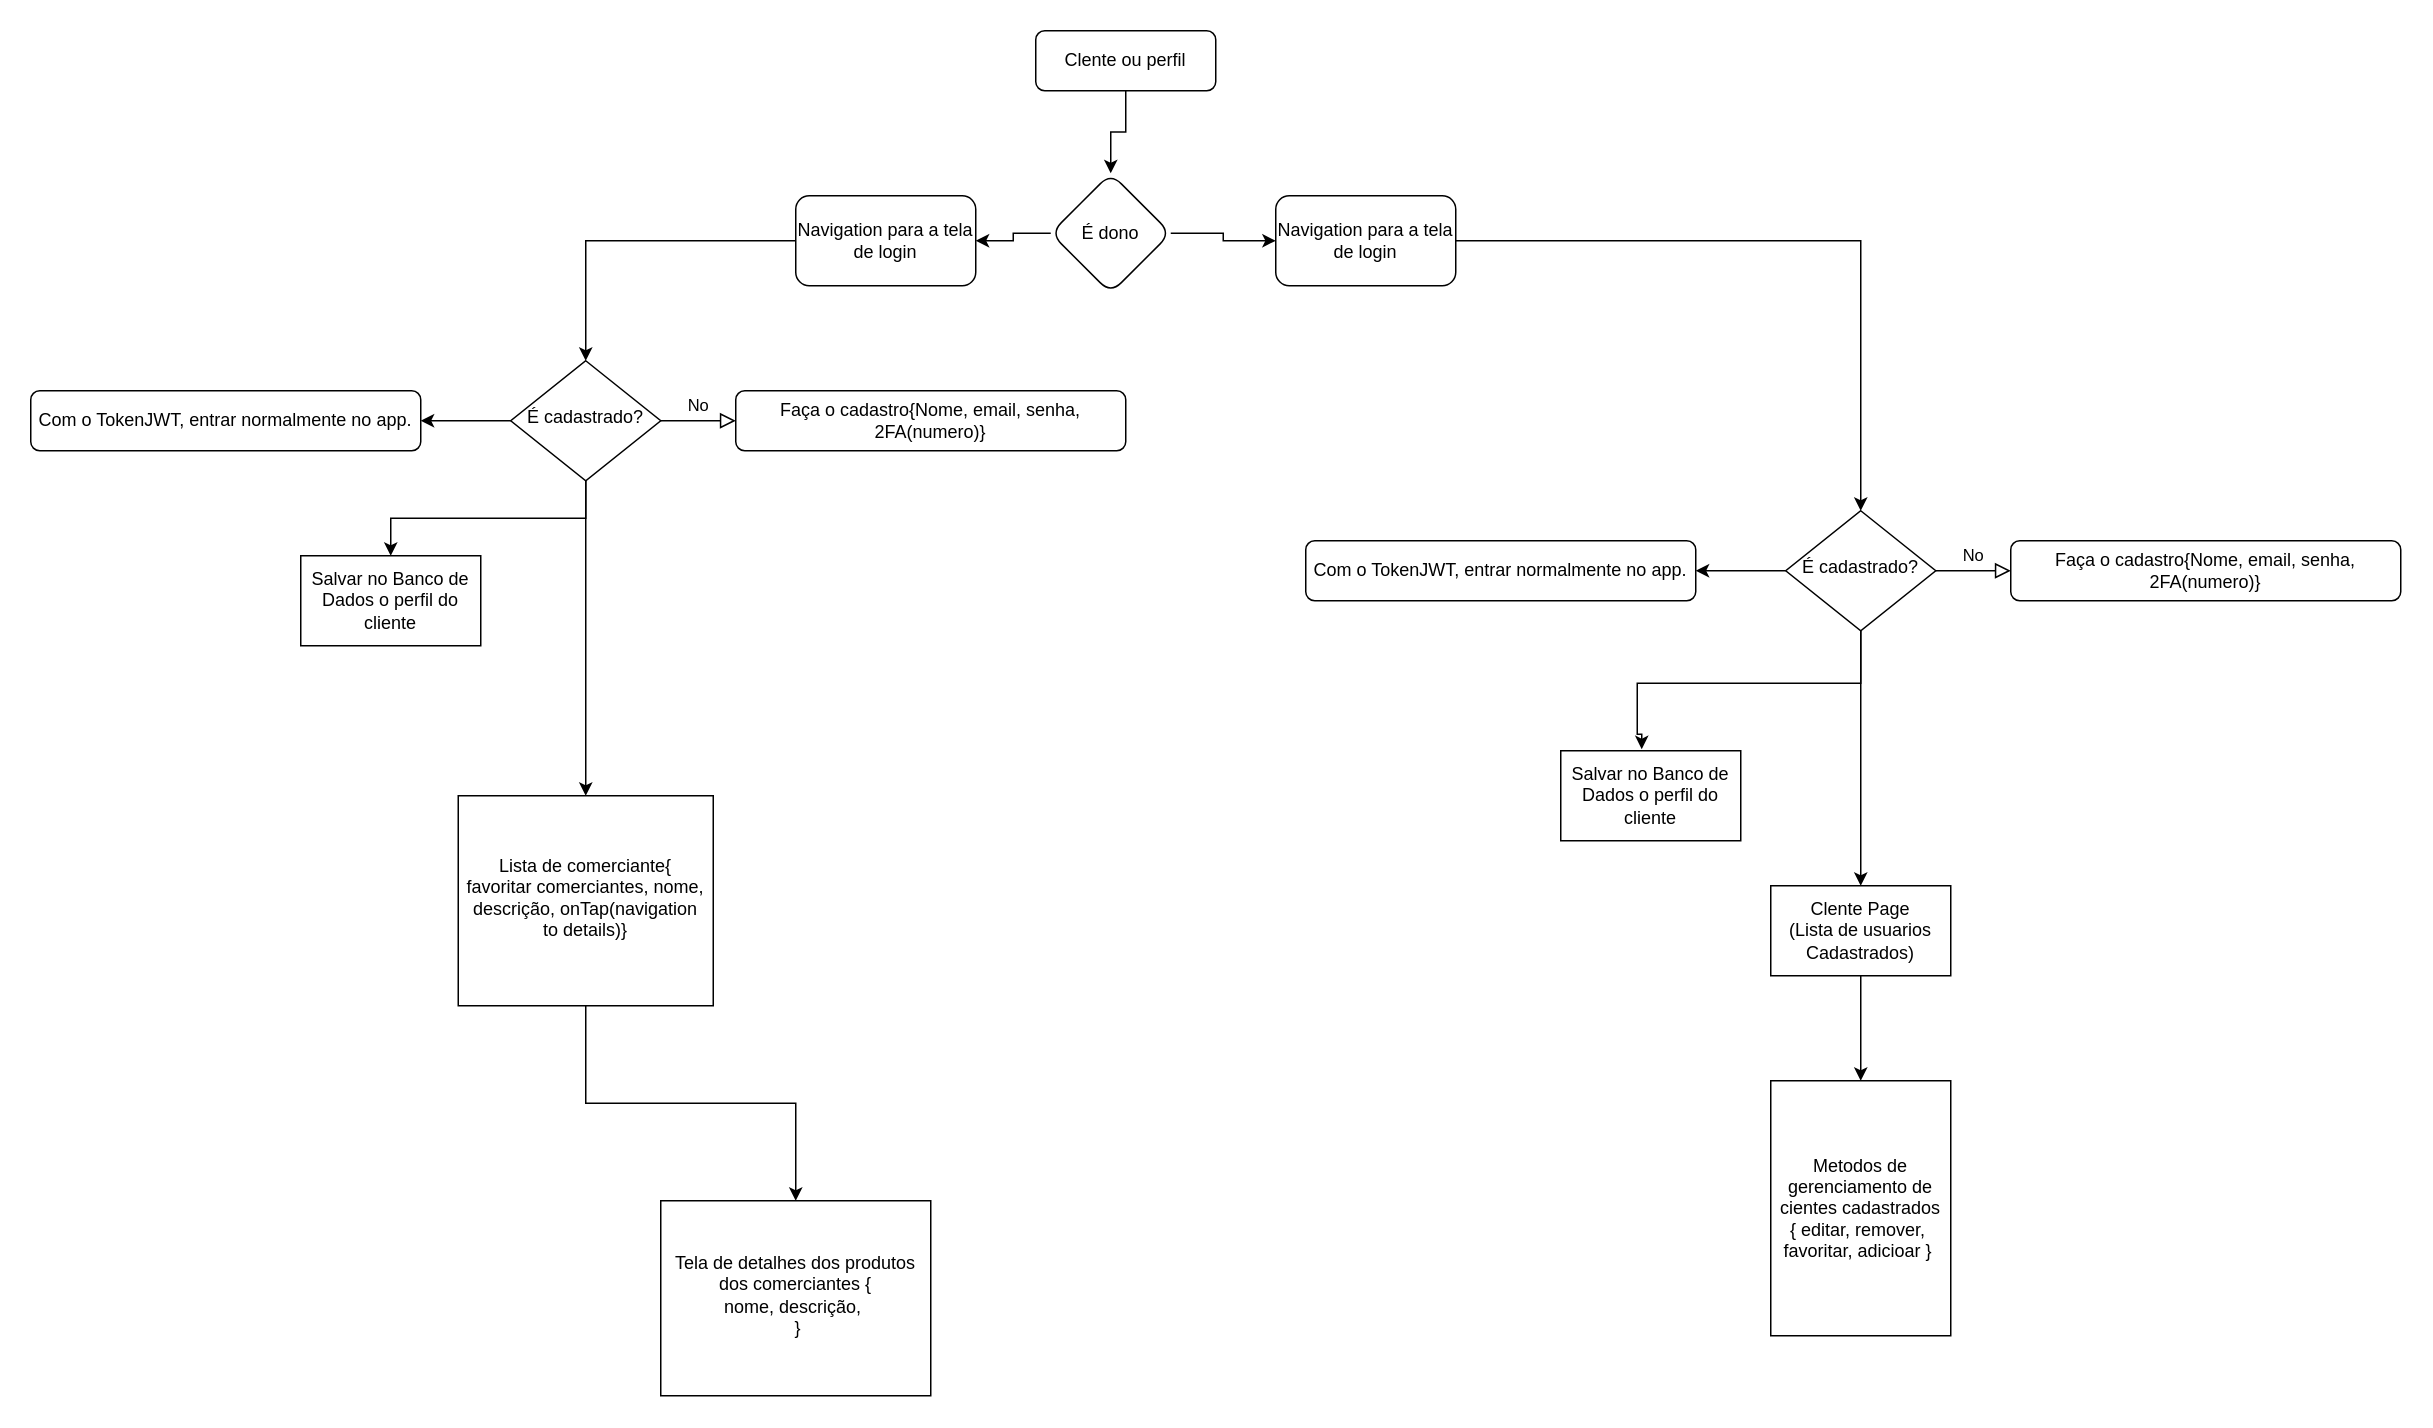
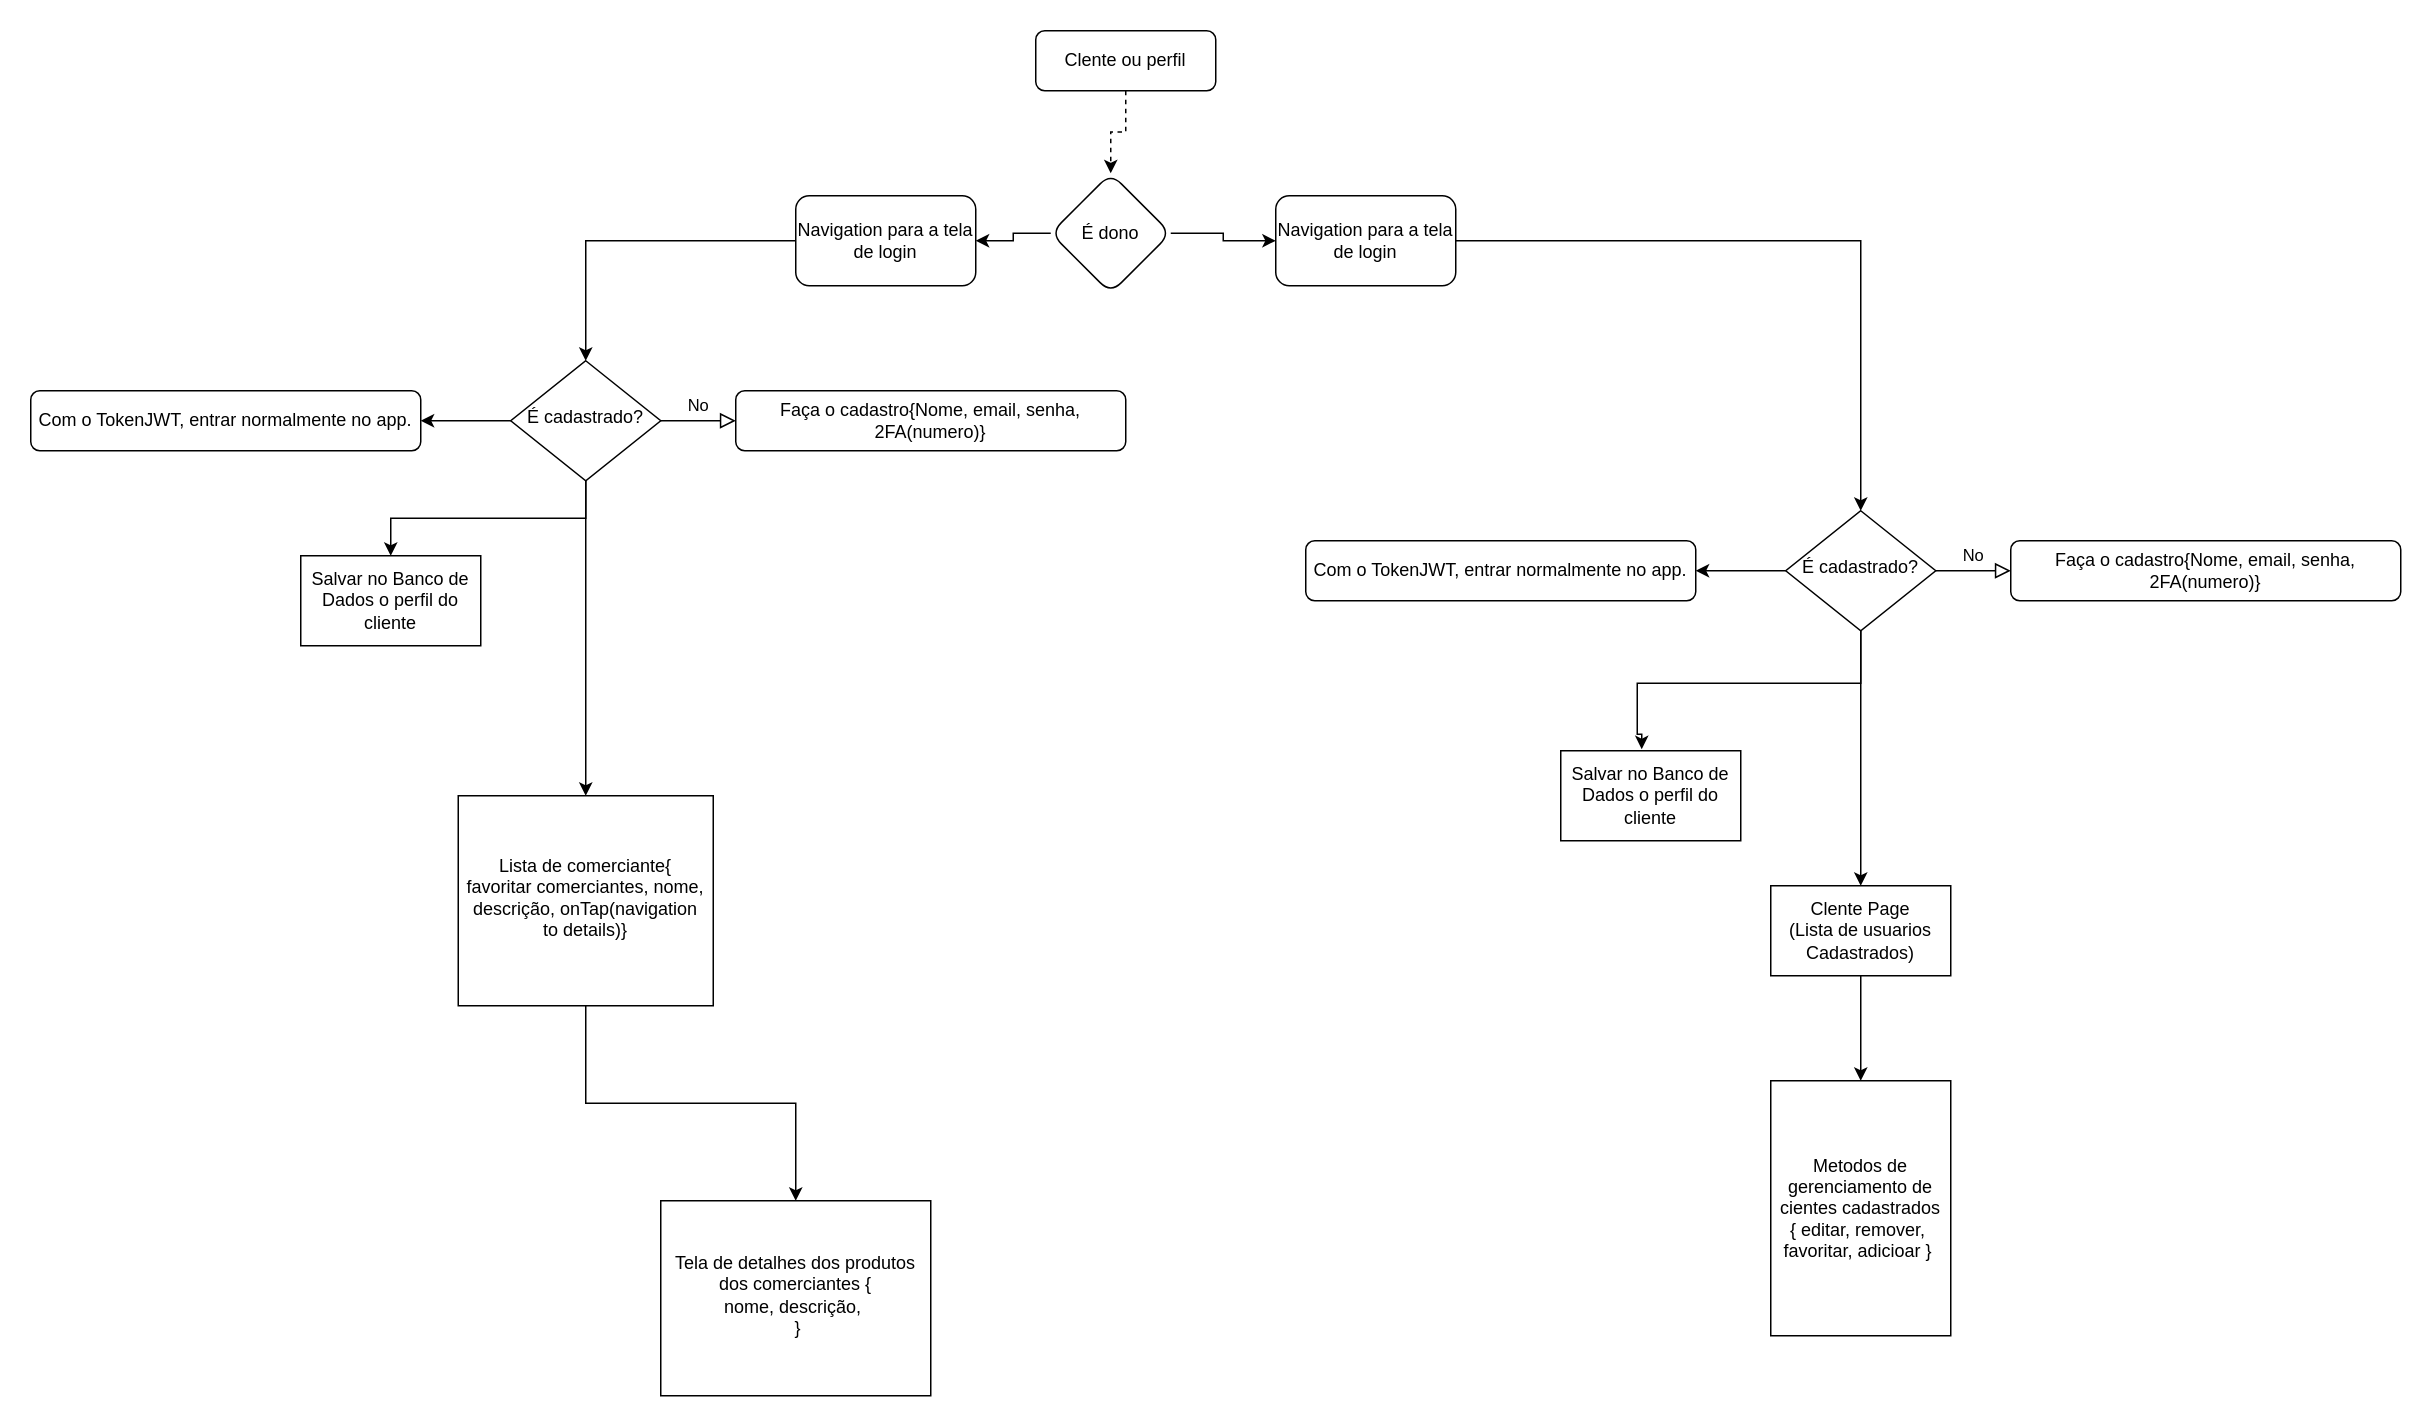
(1123, 132) -> (1123, 132)
